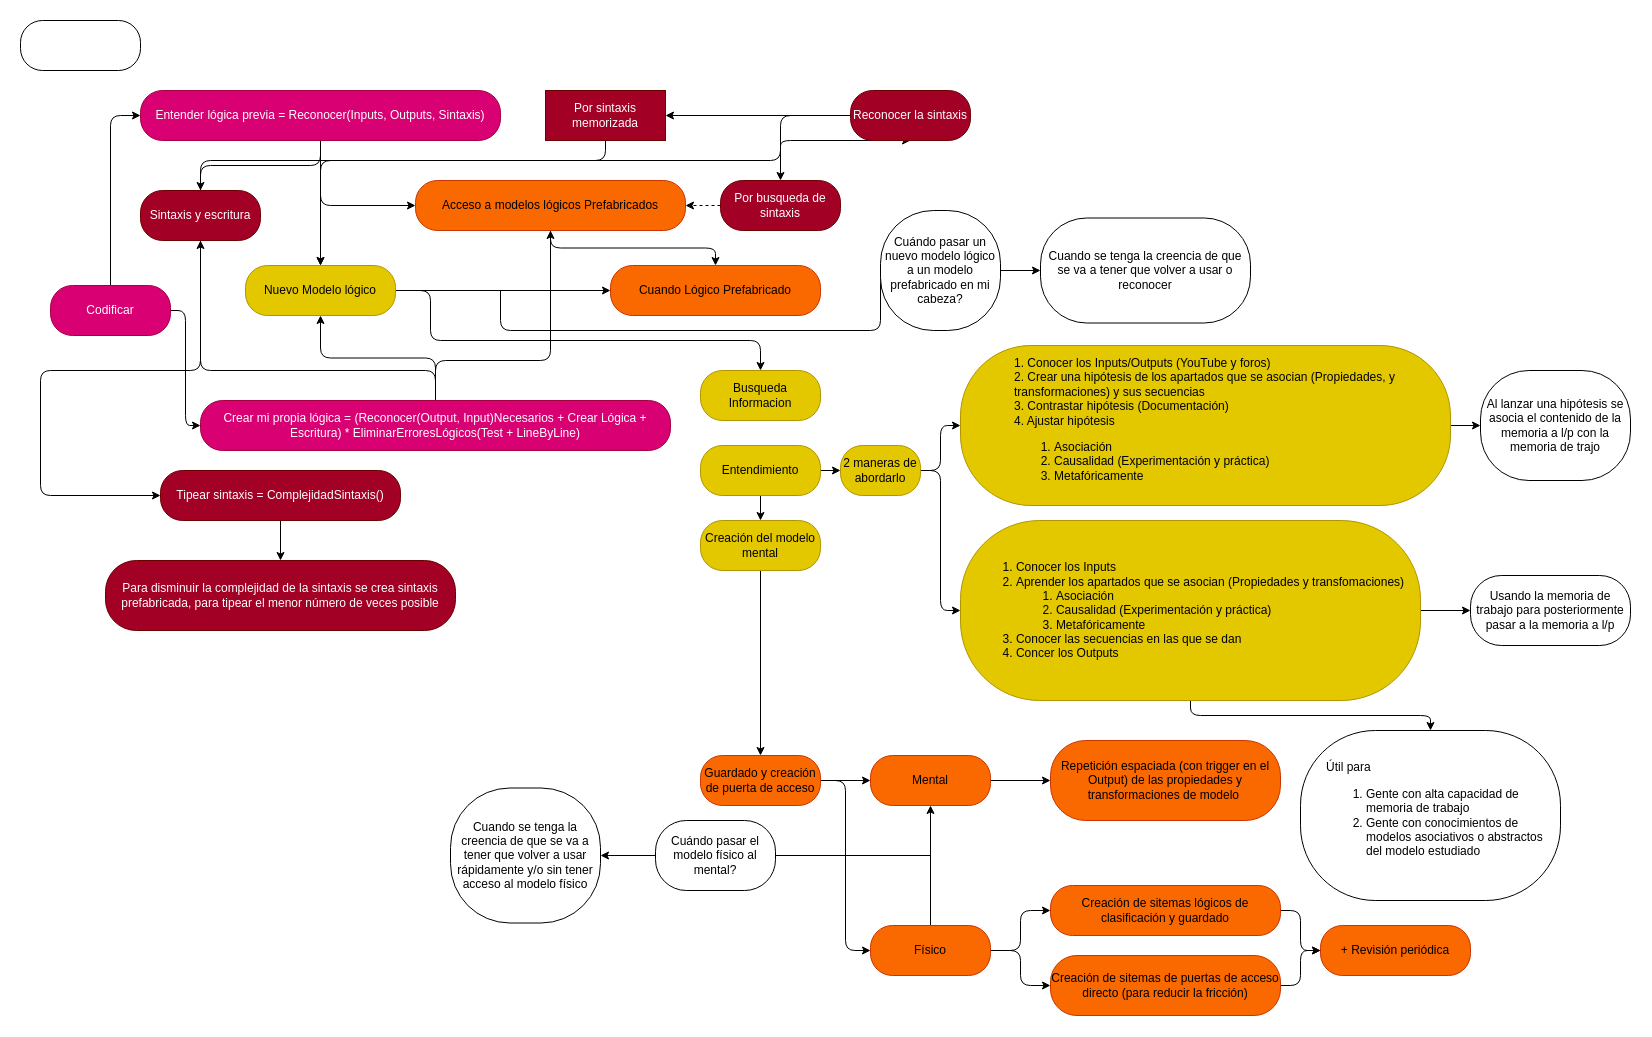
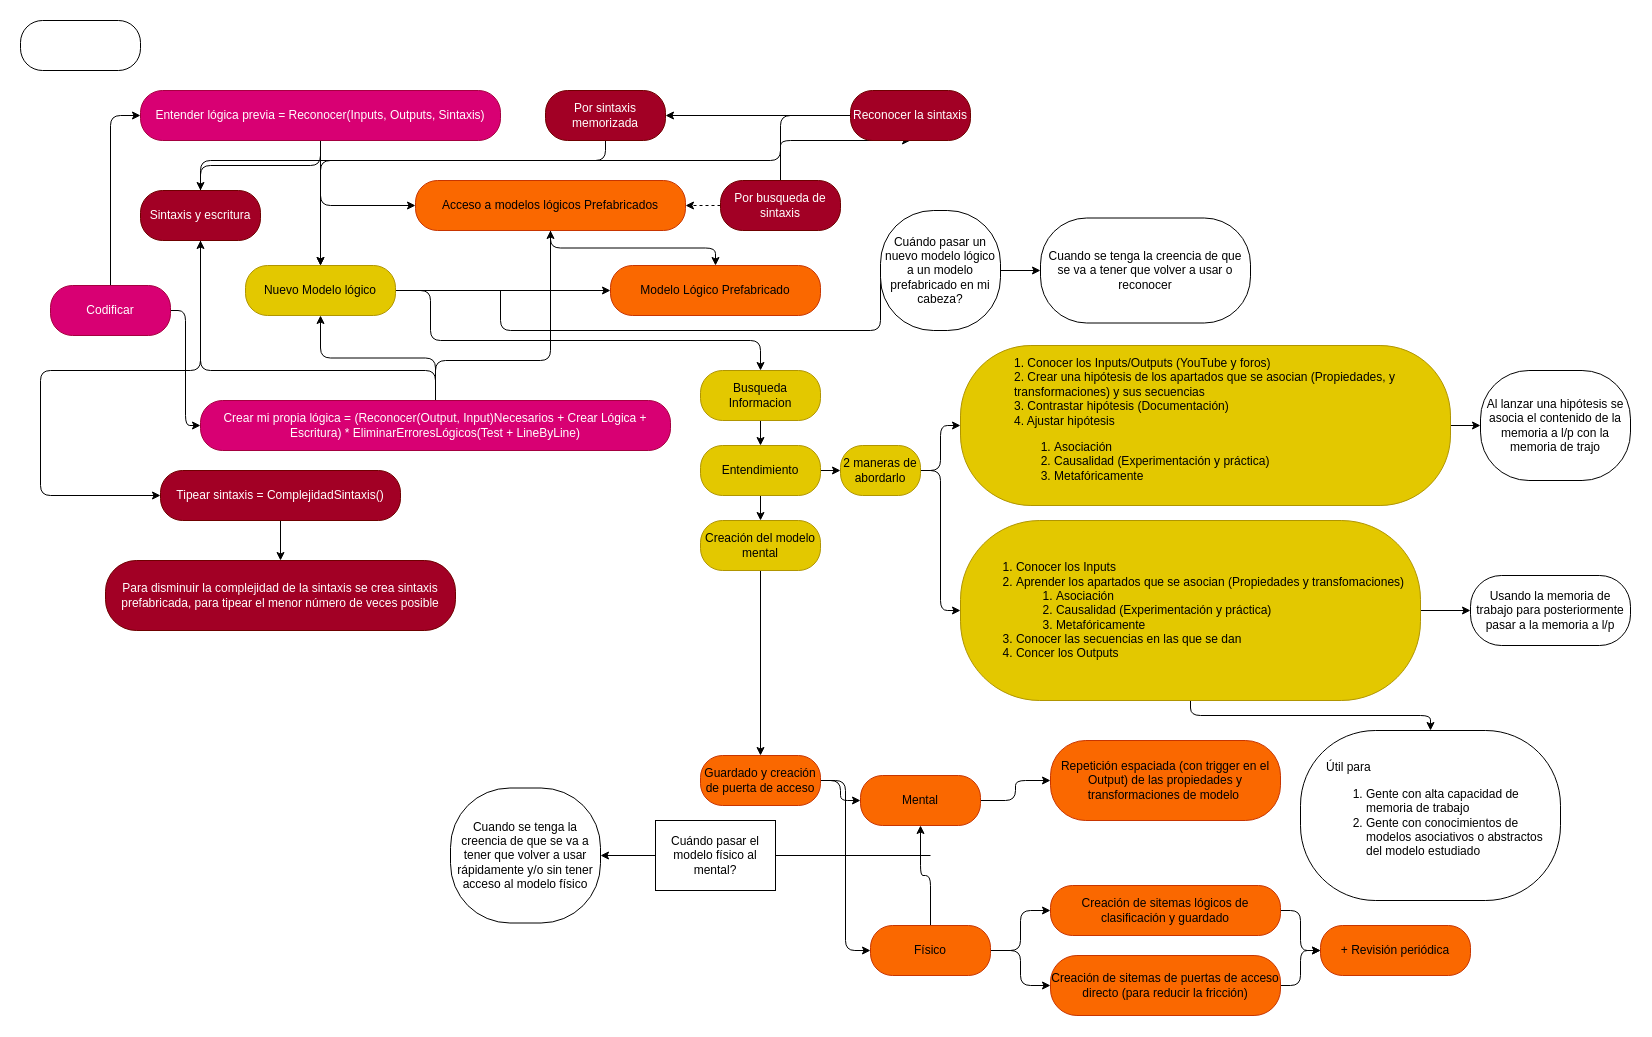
(606, 116) -> (606, 116)
(781, 172) -> (781, 175)
(716, 291) -> (716, 291)
none -> (761, 430)
(931, 781) -> (921, 801)
(716, 856) -> (716, 856)
